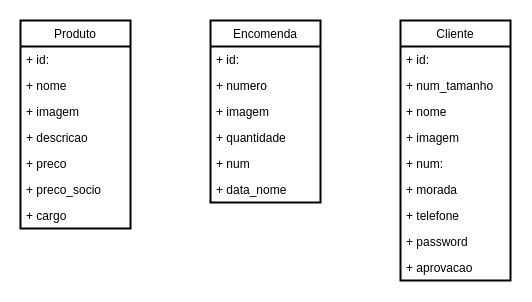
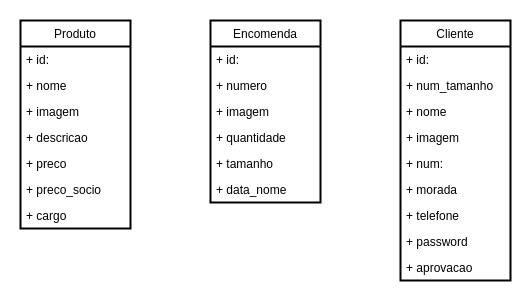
(231, 164) -> (245, 164)
